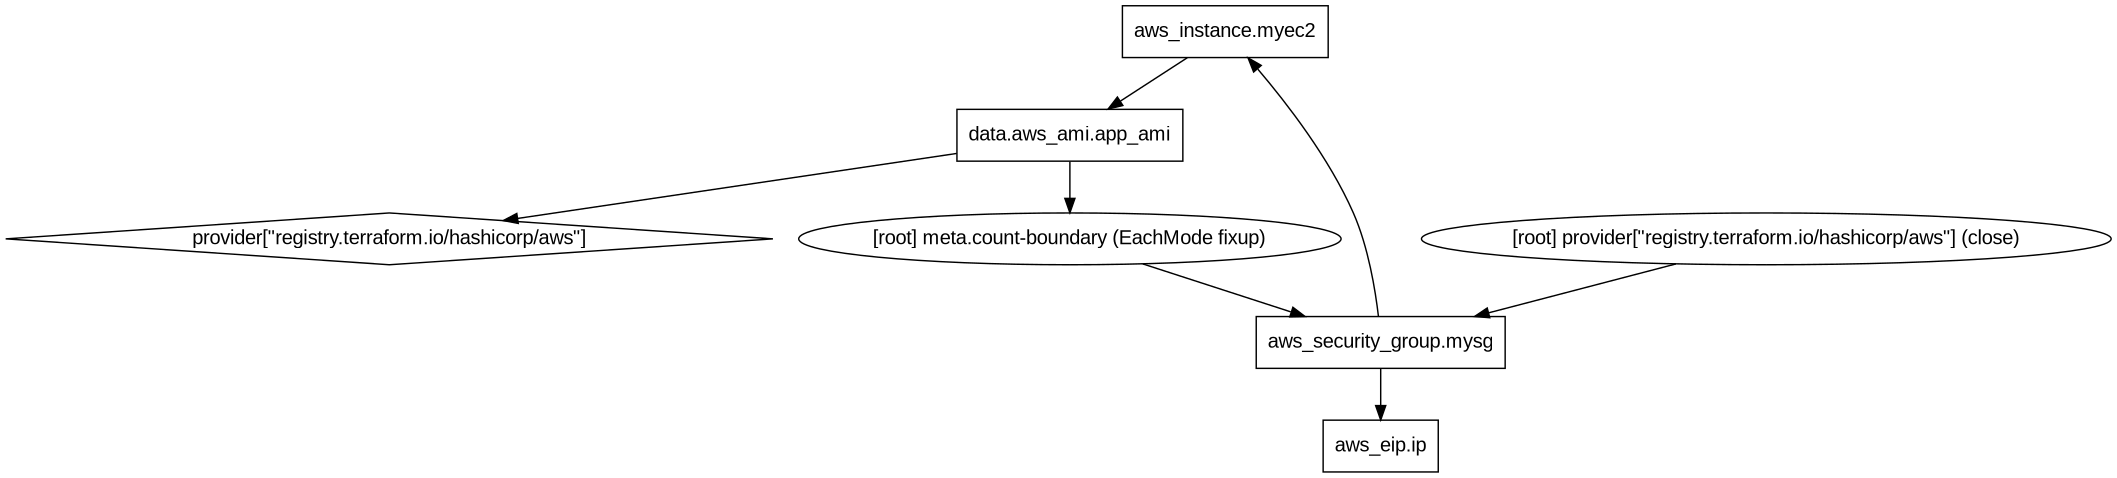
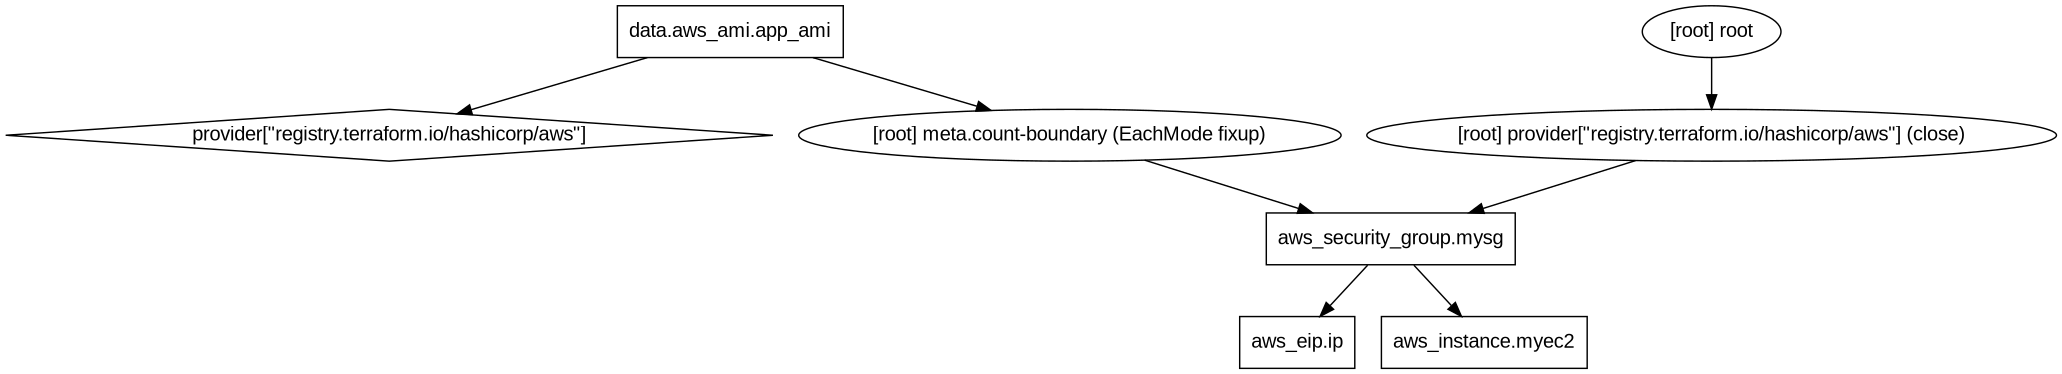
none -> (1712, 32)
(1154, 79) -> none
